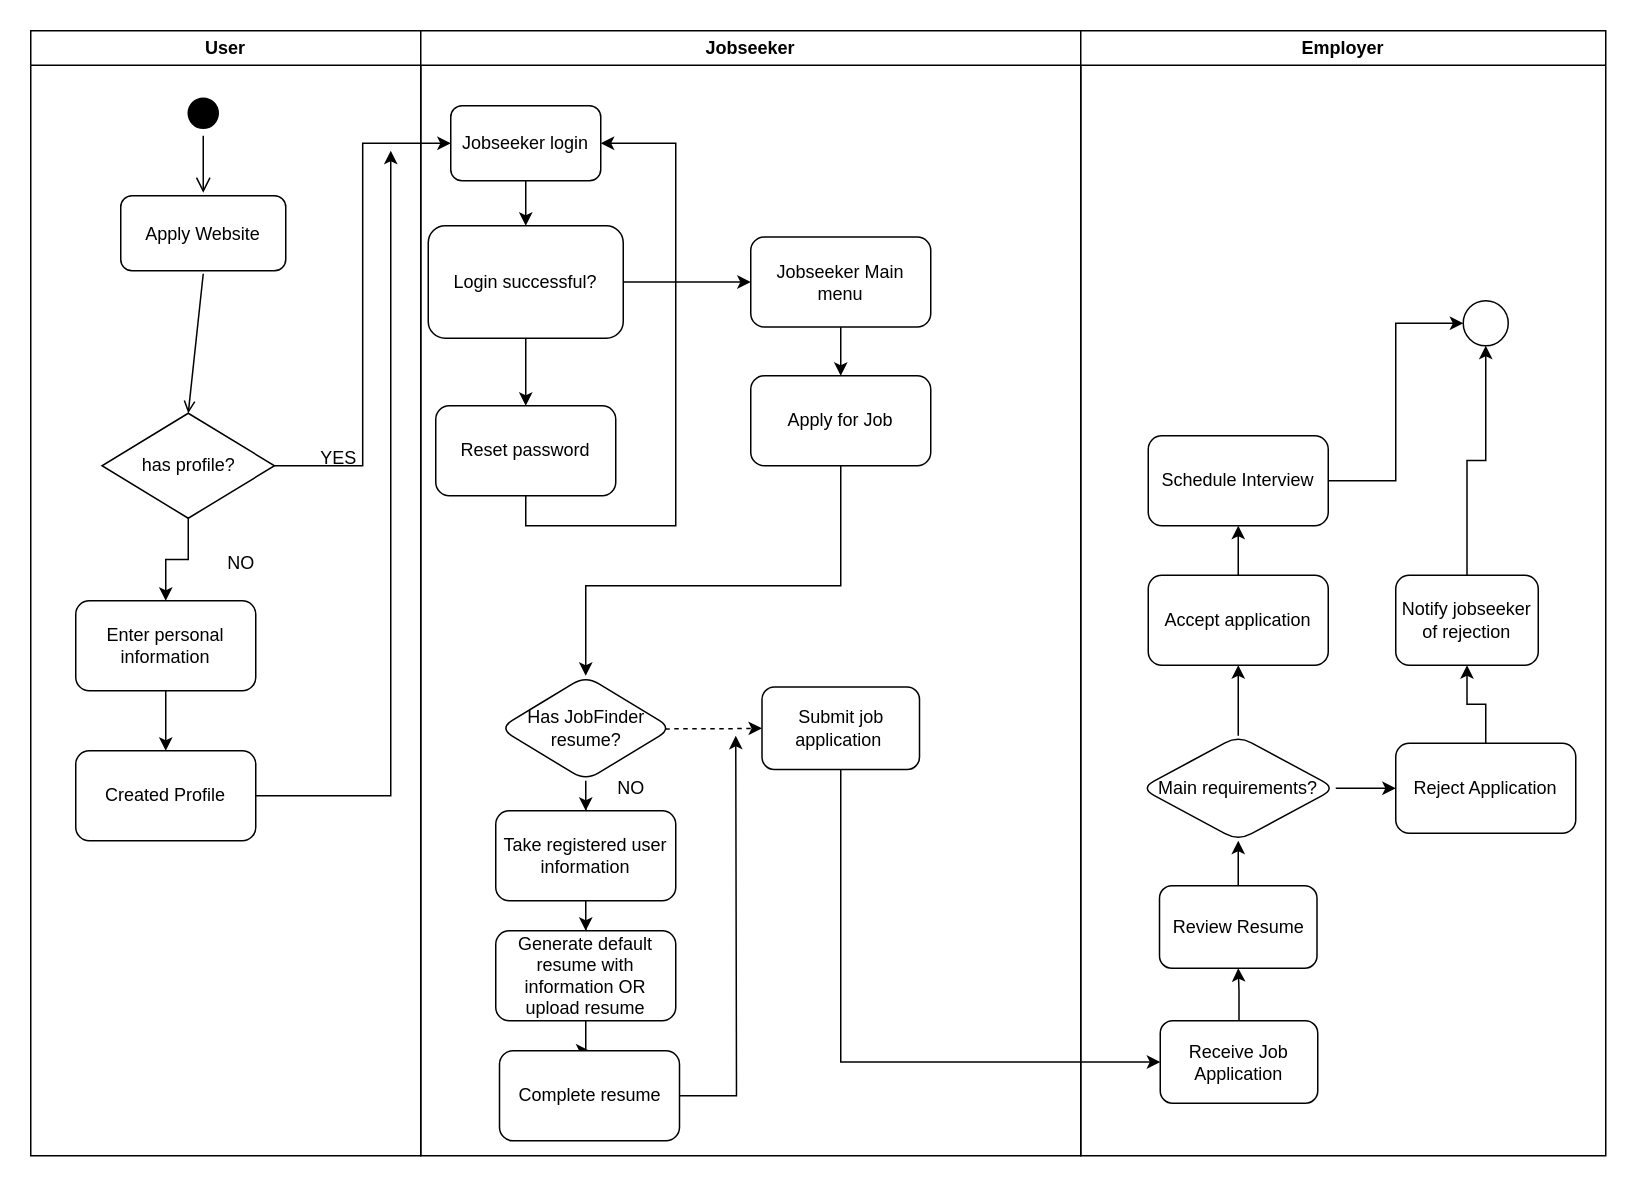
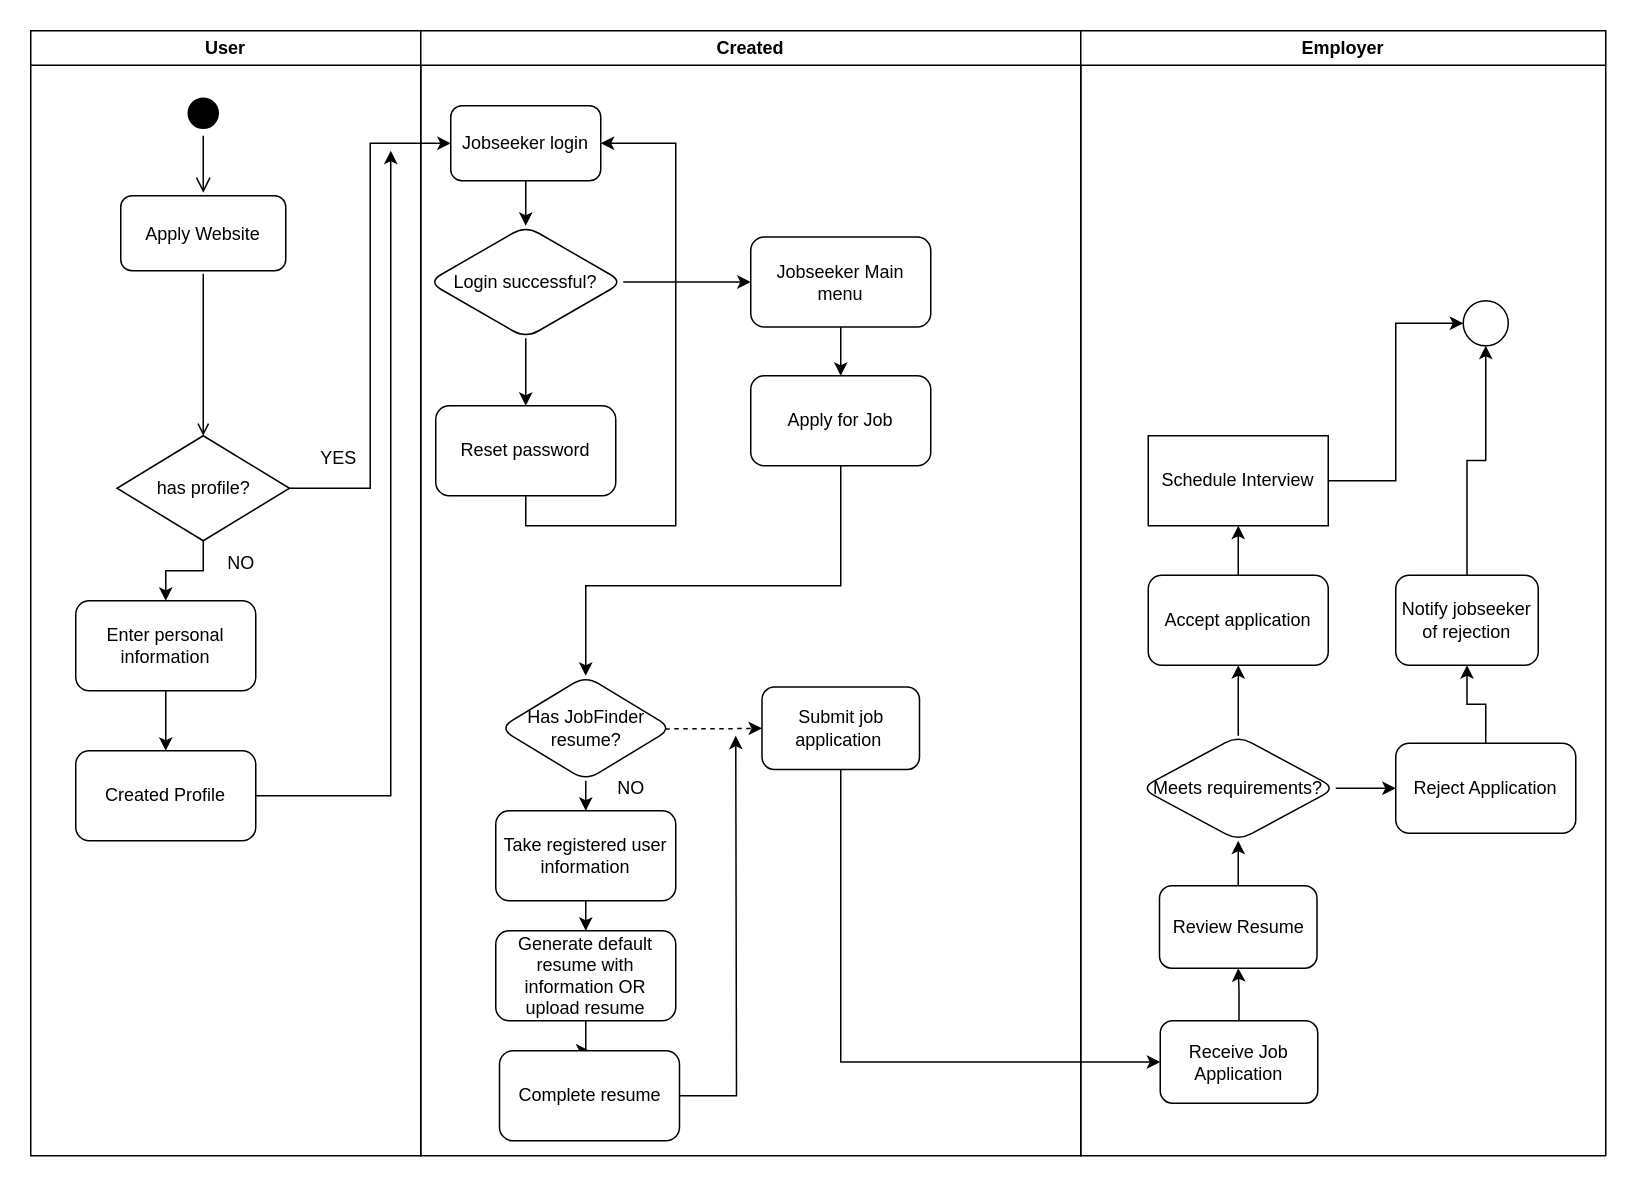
(751, 49) -> (751, 49)
(526, 282) -> (526, 282)
(188, 466) -> (203, 488)
(1238, 481) -> (1238, 481)
(1238, 788) -> (1238, 788)
